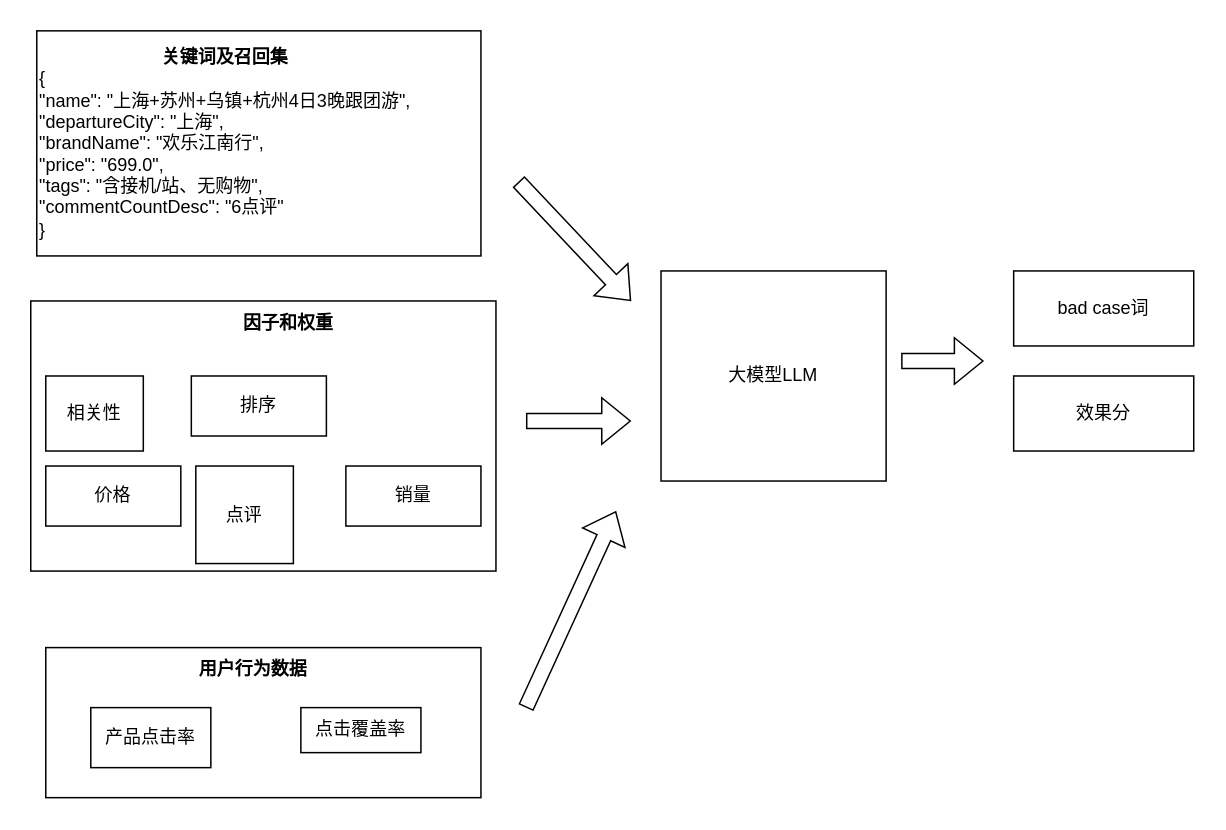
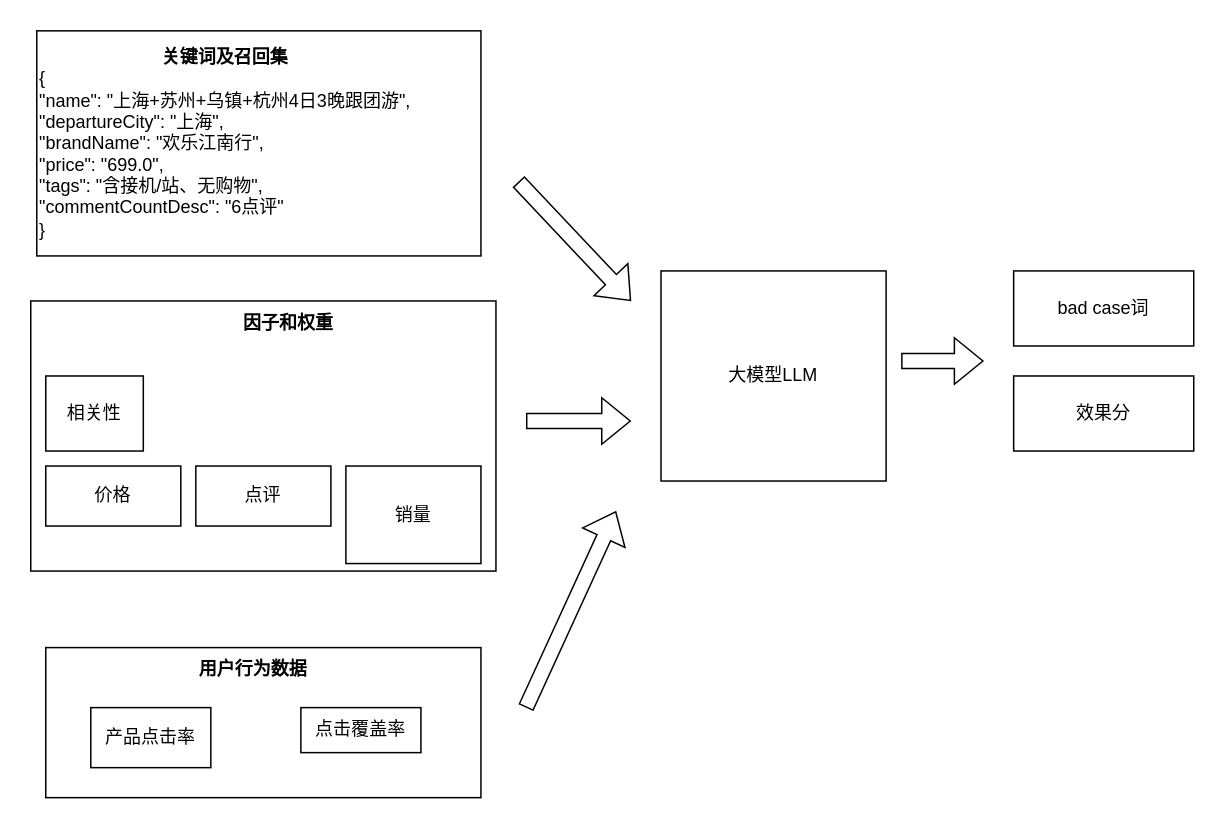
(259, 406) -> none
(413, 496) -> (413, 515)
(245, 515) -> (263, 496)
